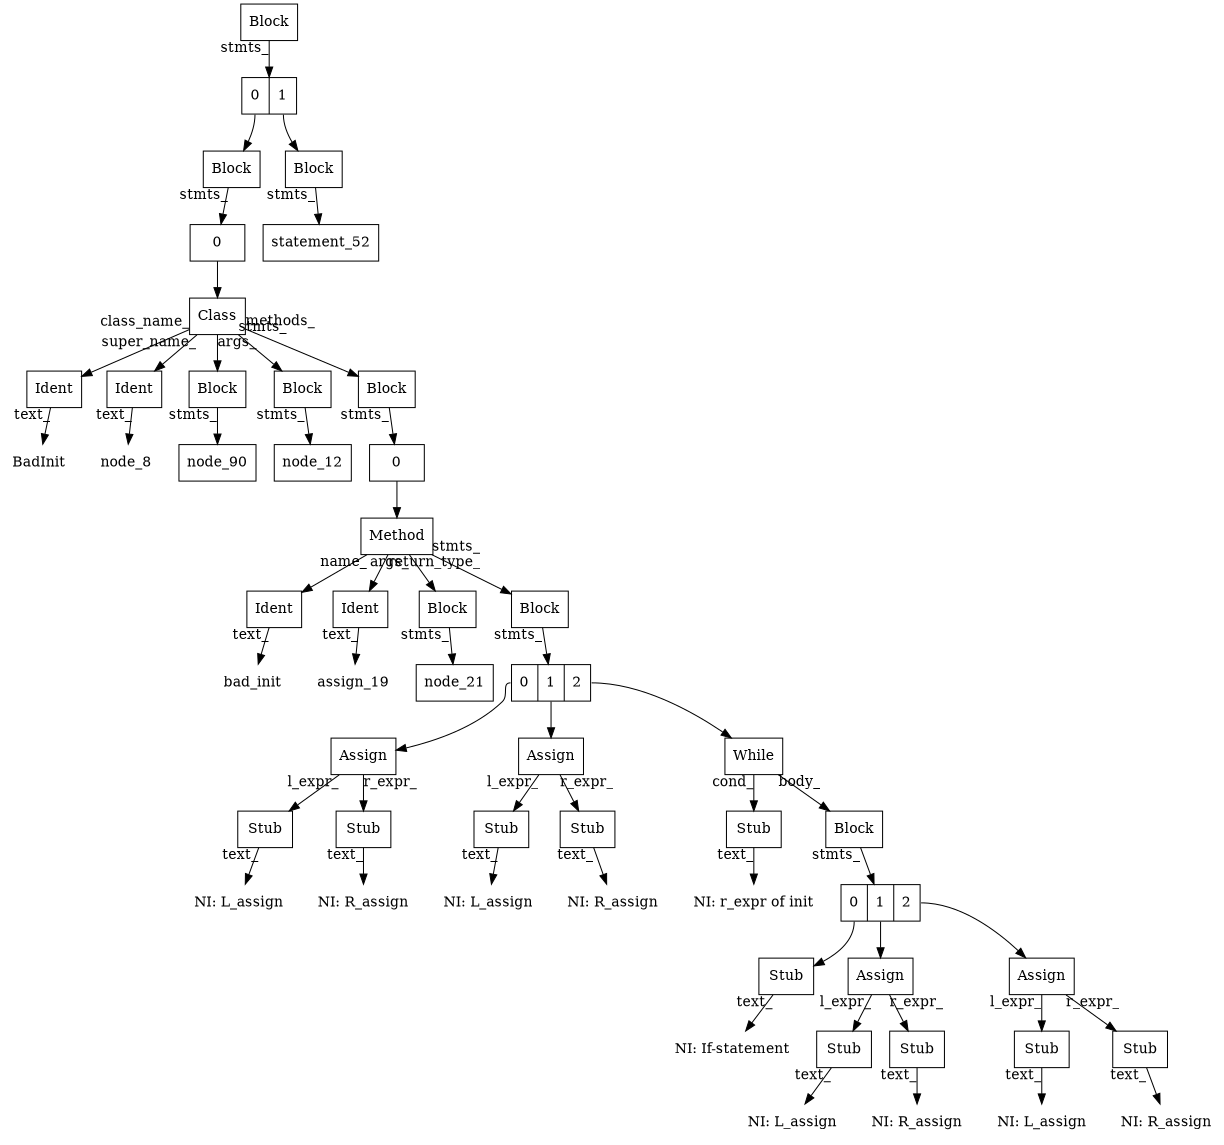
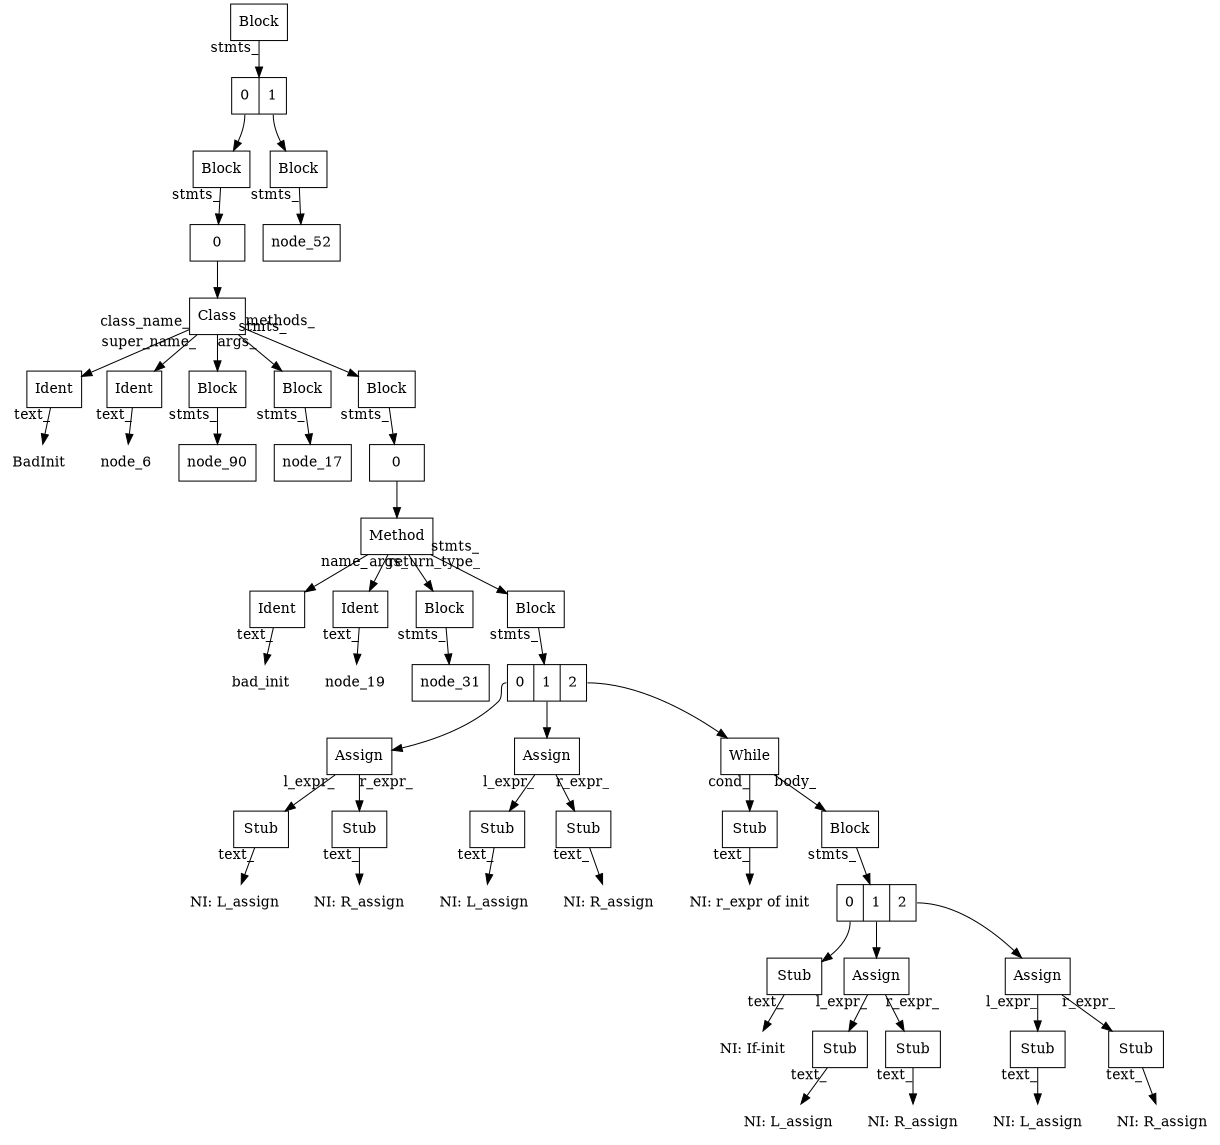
(321, 243) -> (302, 243)
(126, 463) -> (126, 463)
(313, 463) -> (313, 463)
(353, 683) -> (355, 683)
(455, 683) -> (451, 683)
(733, 1049) -> (753, 1049)
